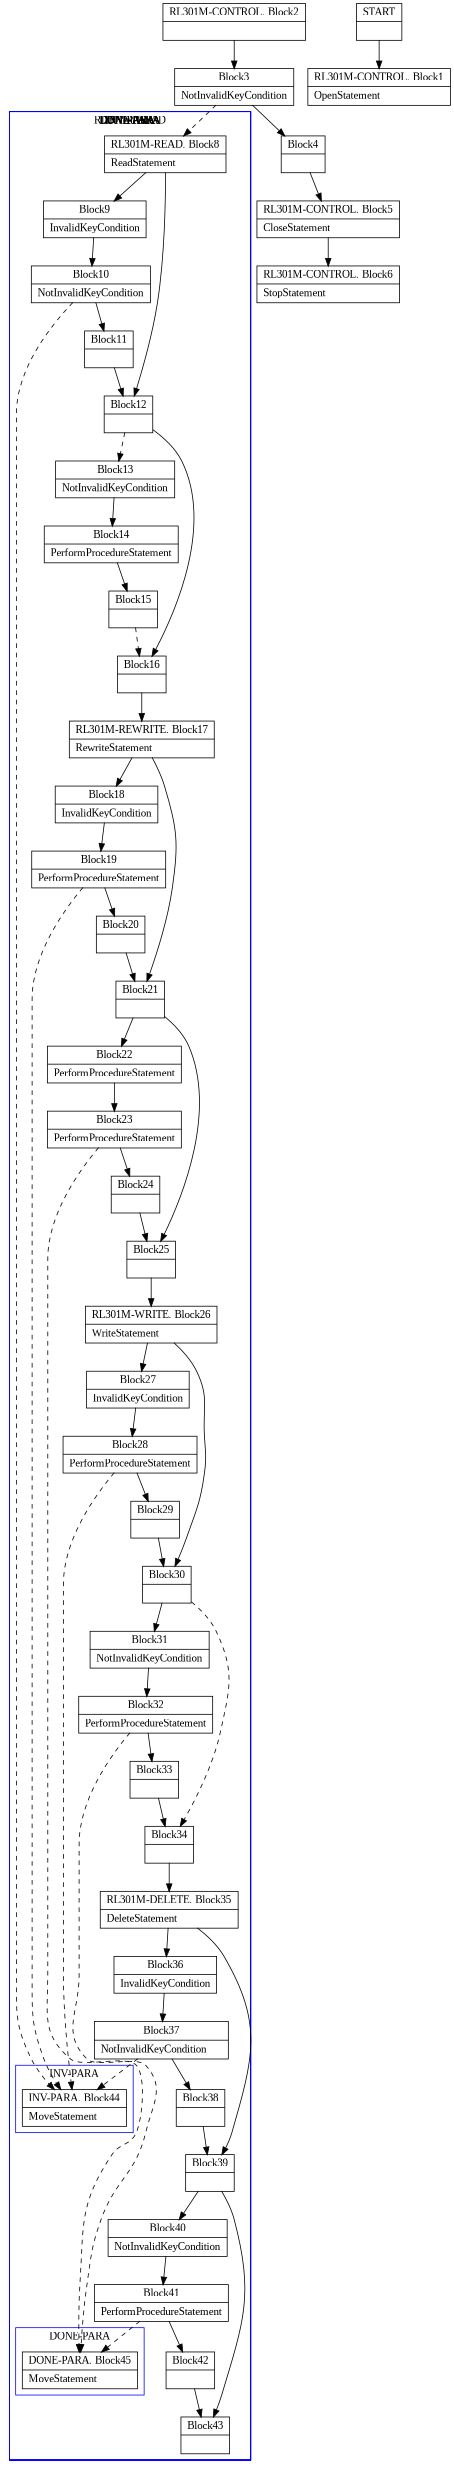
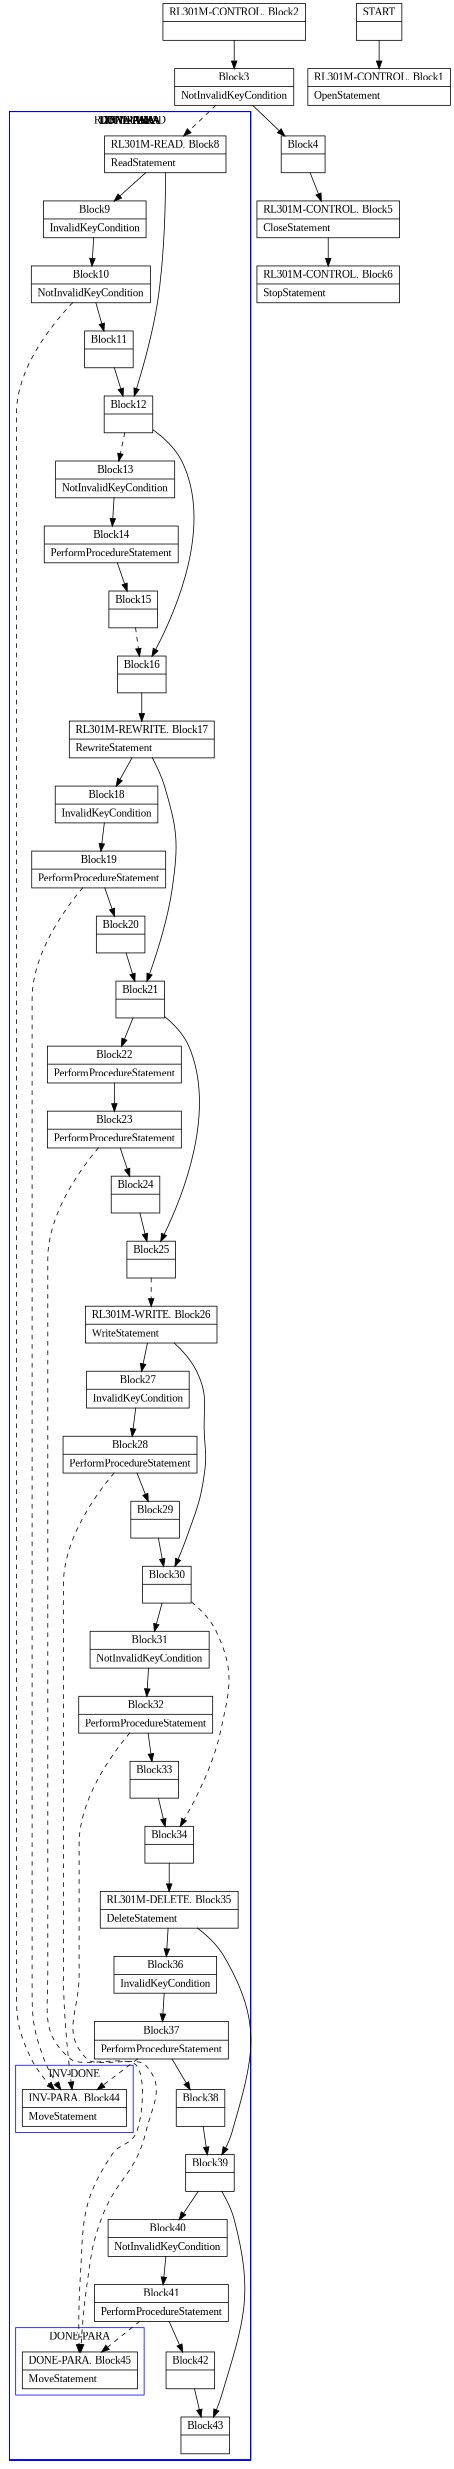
(130, 121) -> (130, 121)
(151, 1288) -> (151, 1288)
(154, 2049) -> (161, 2049)
(74, 2074) -> (74, 2074)
